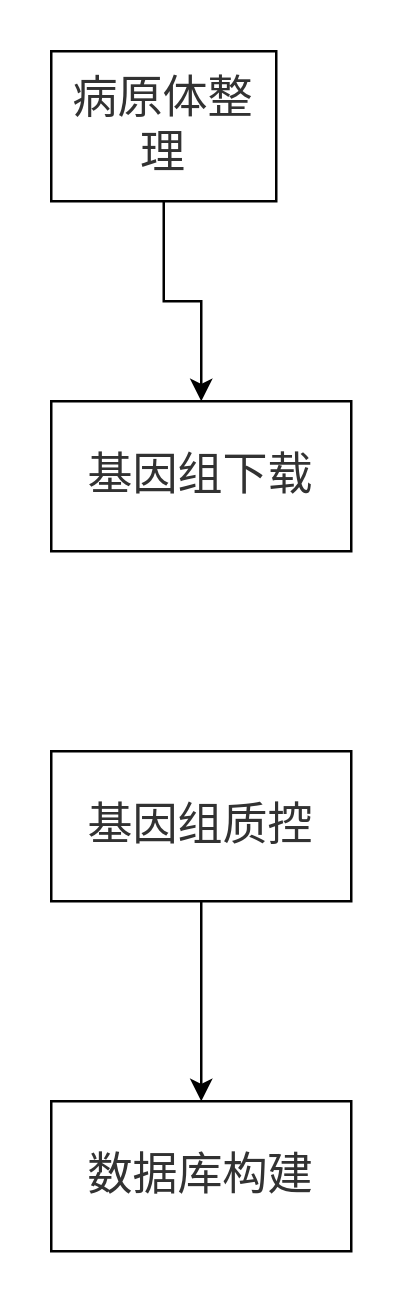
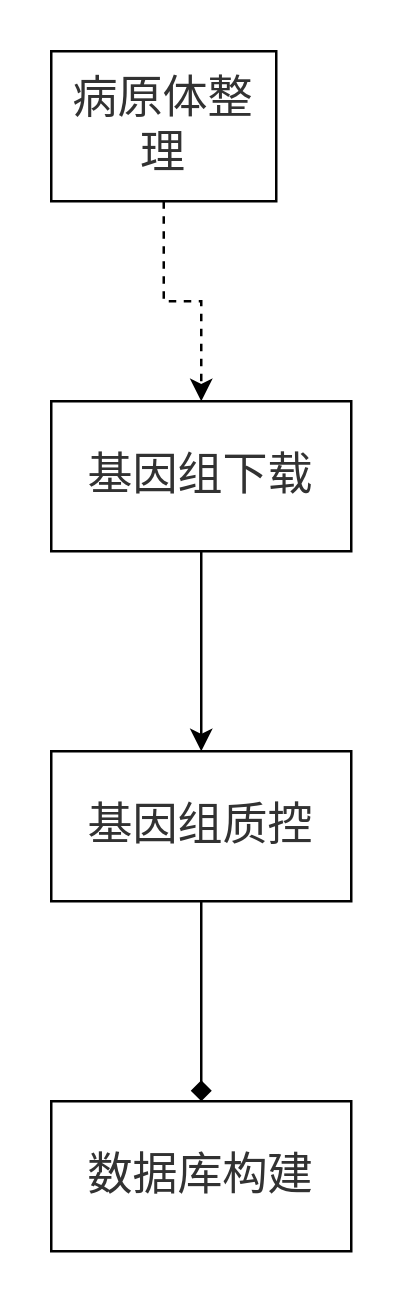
(177, 301) -> (177, 301)
none -> (201, 643)
(201, 1082) -> (201, 1081)
